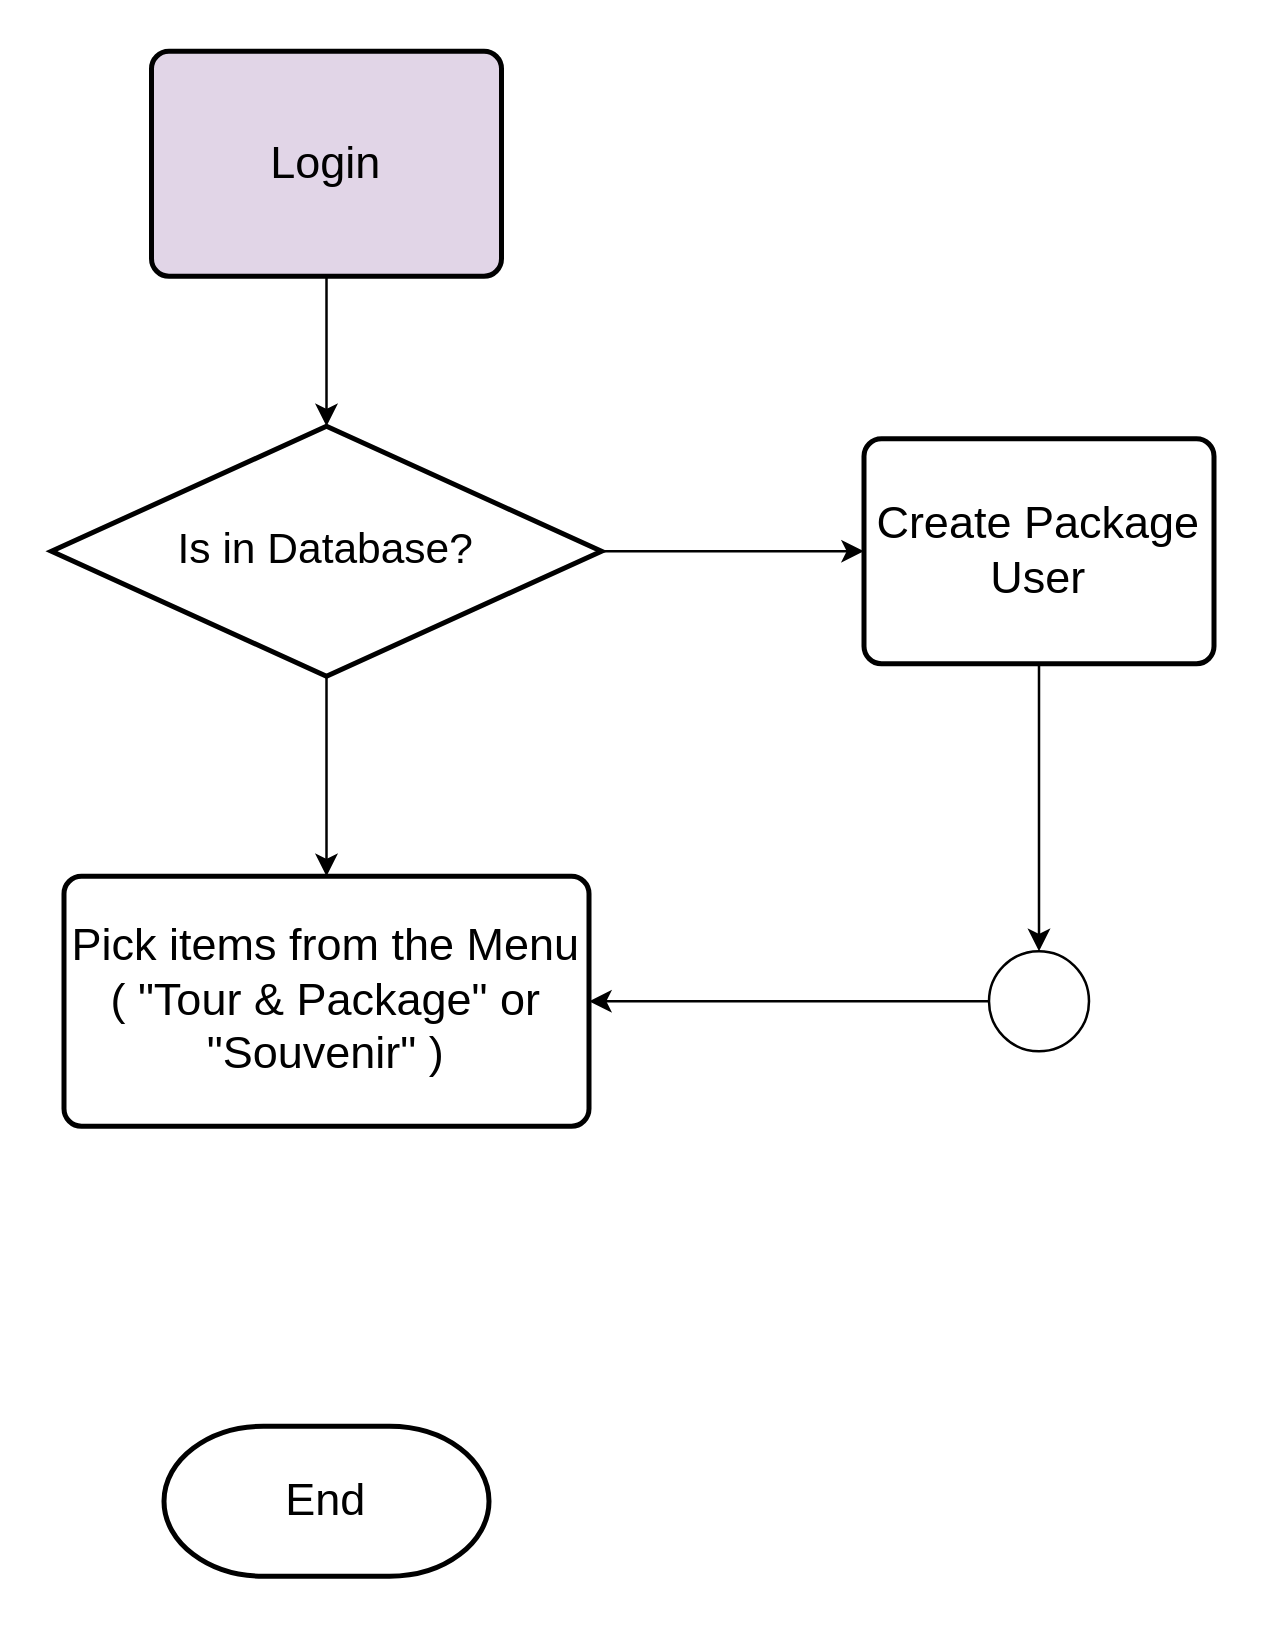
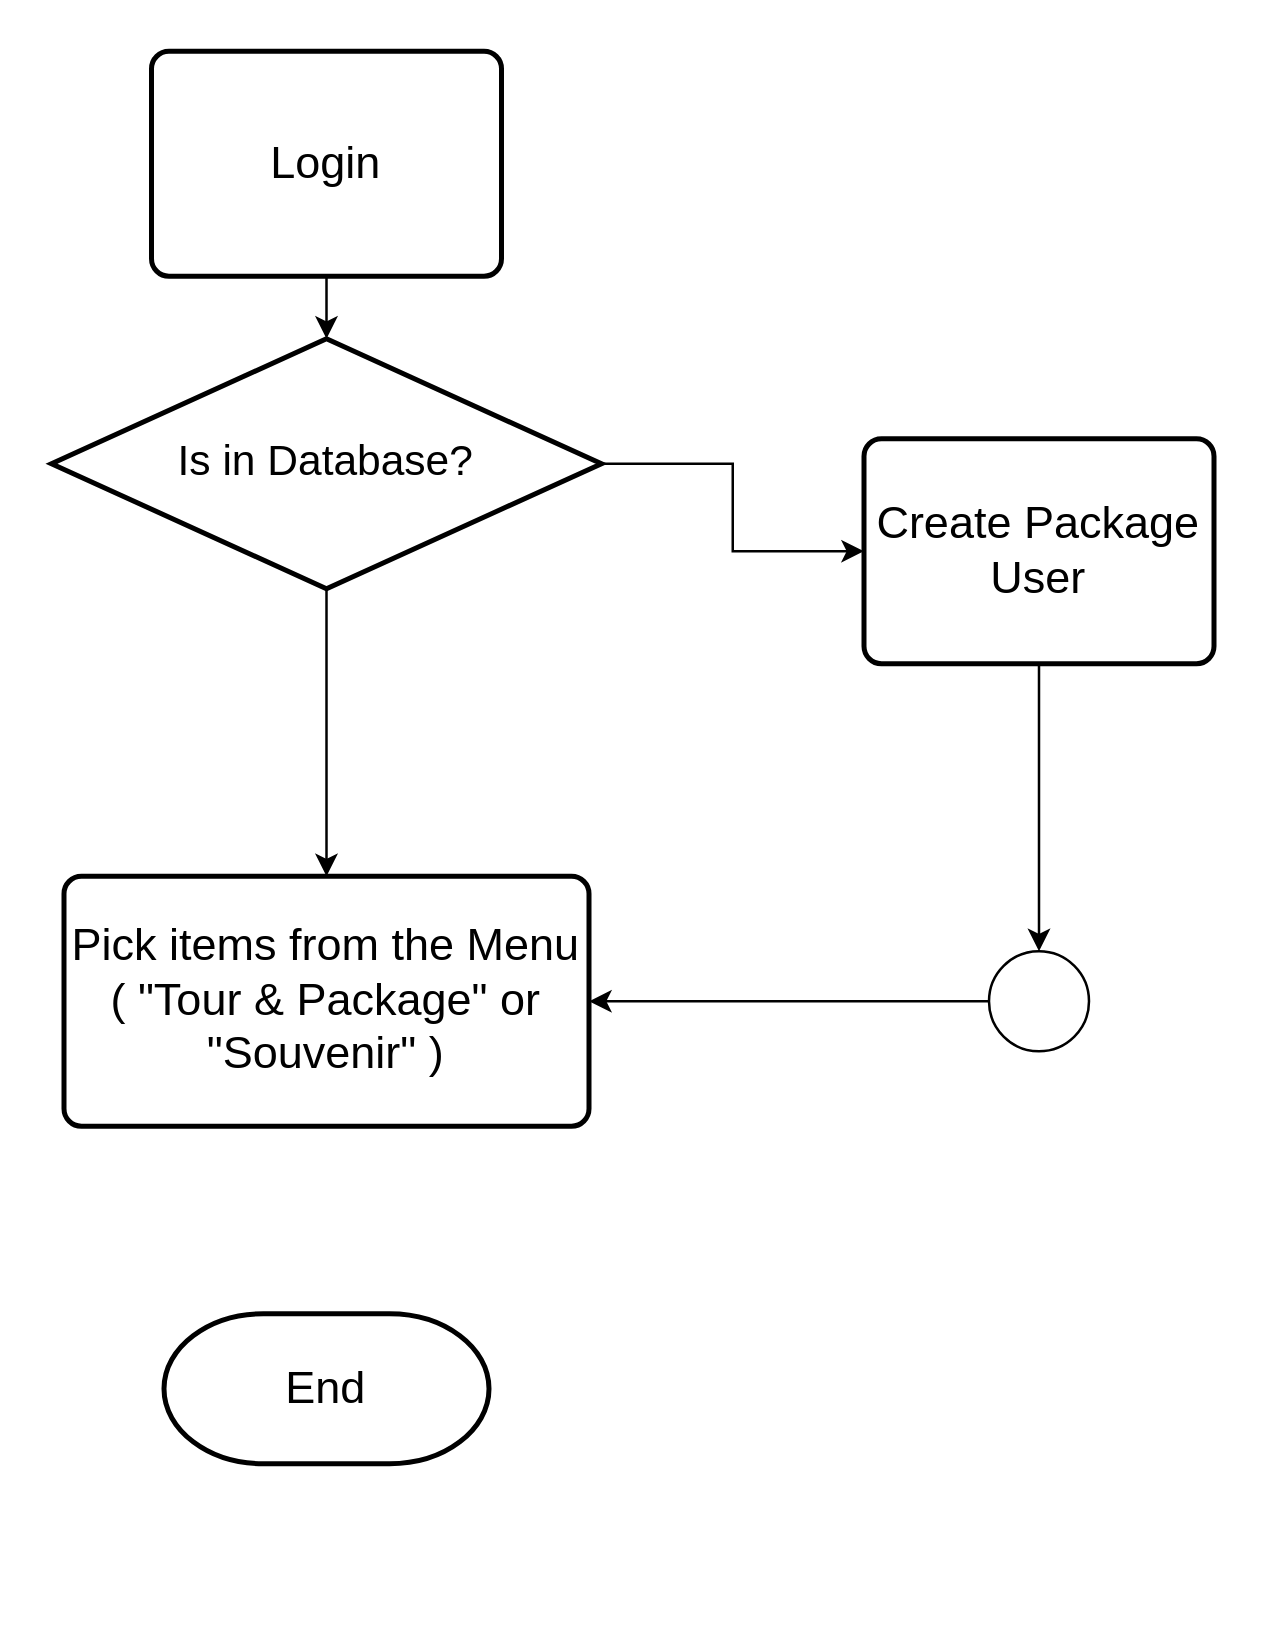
(326, 164) -> (326, 164)
(326, 551) -> (326, 464)
(326, 1501) -> (326, 1389)
